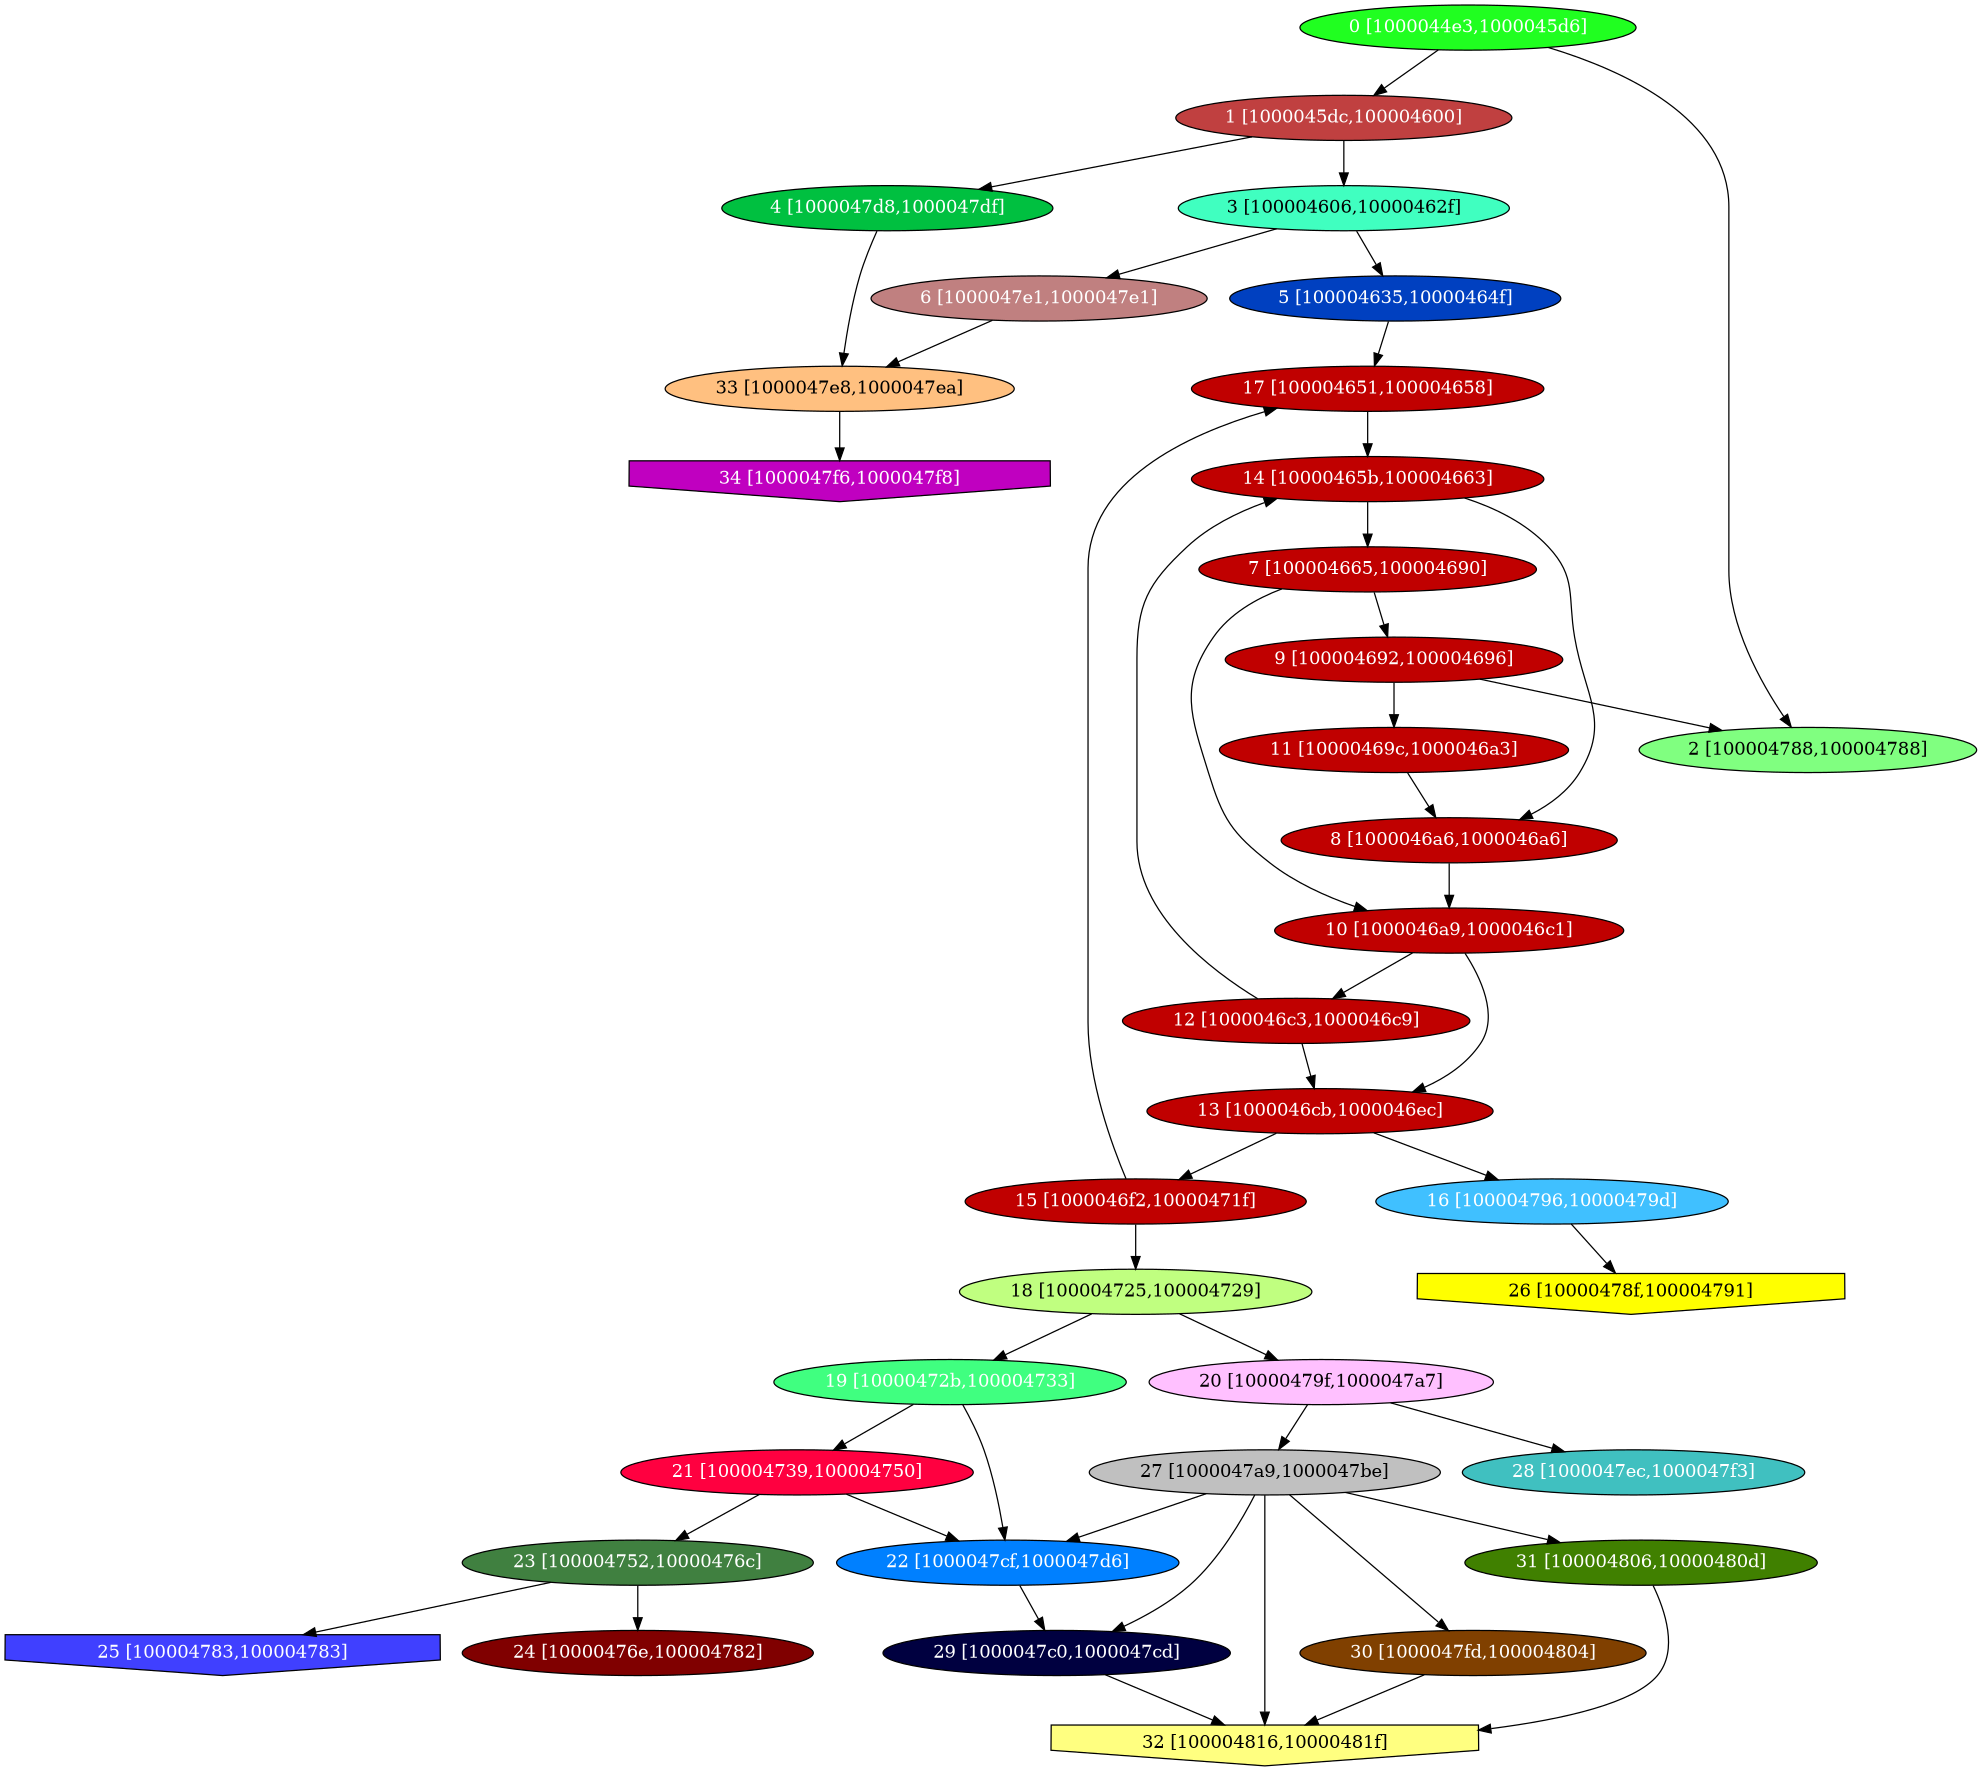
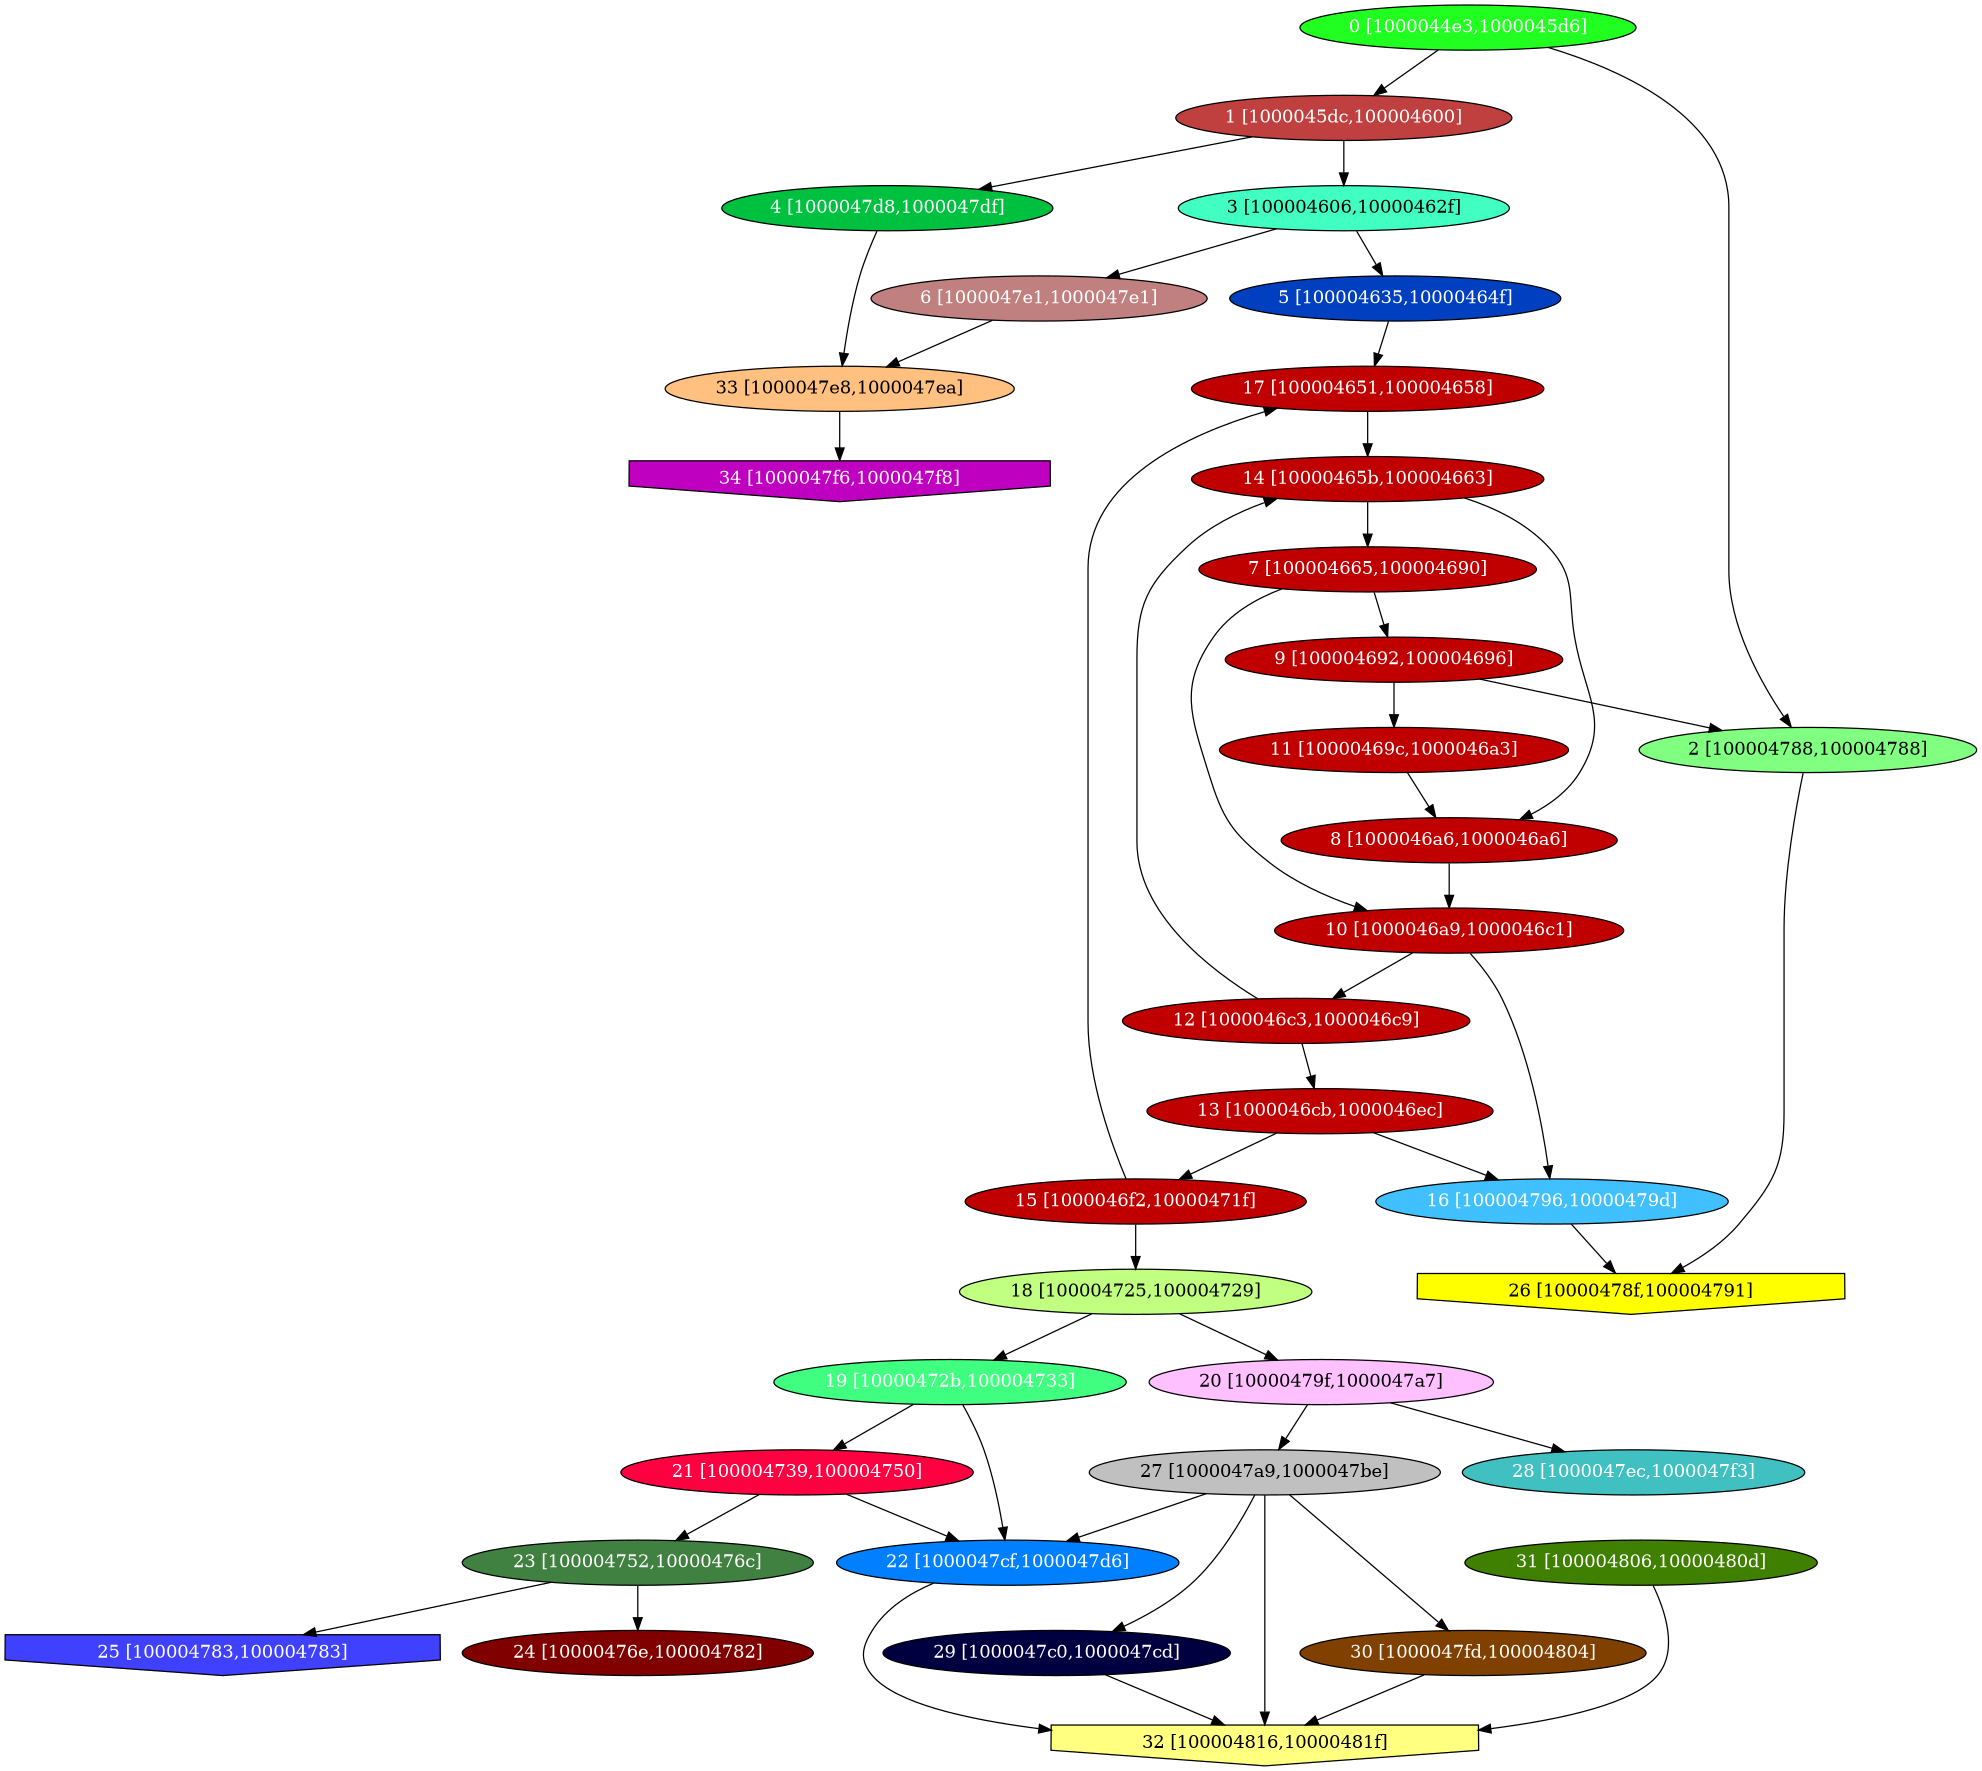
(1486, 1032) -> (1523, 1054)
none -> (1784, 1040)
(1447, 1516) -> none
(1029, 1602) -> (892, 1691)
